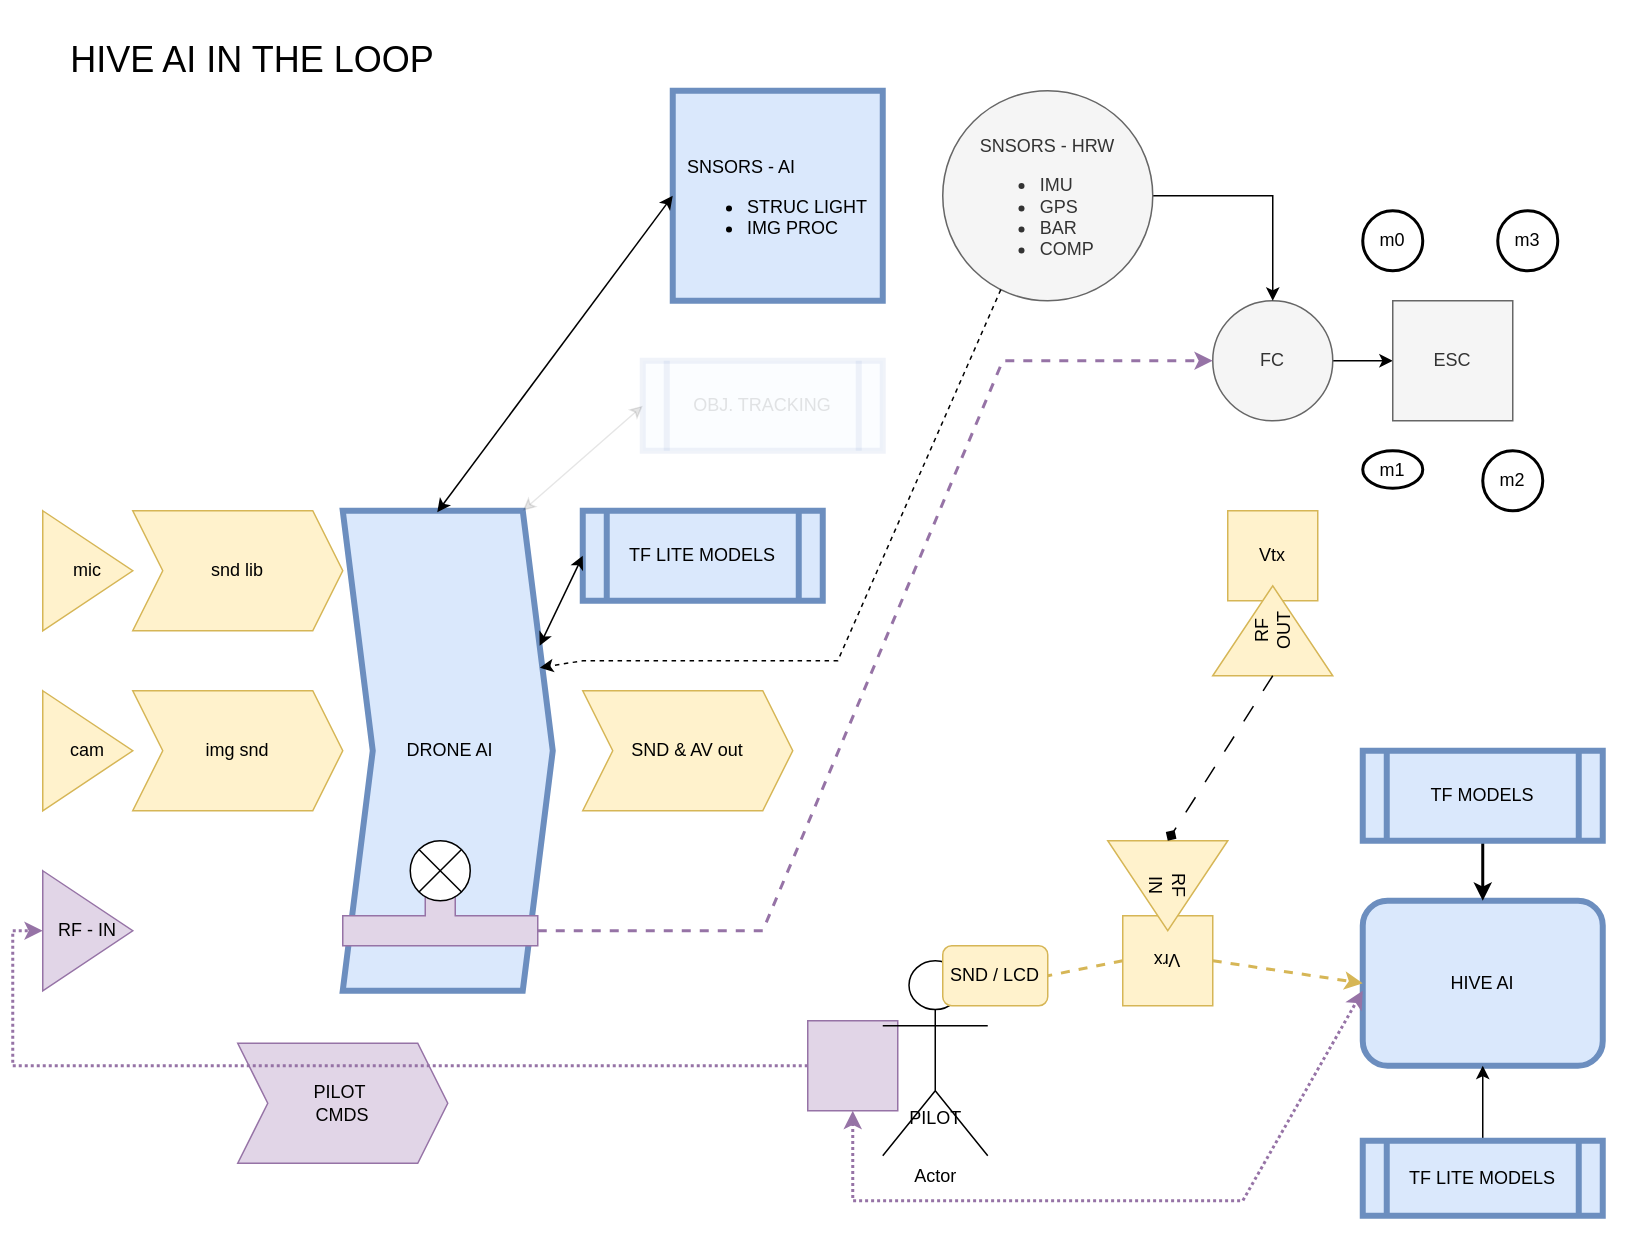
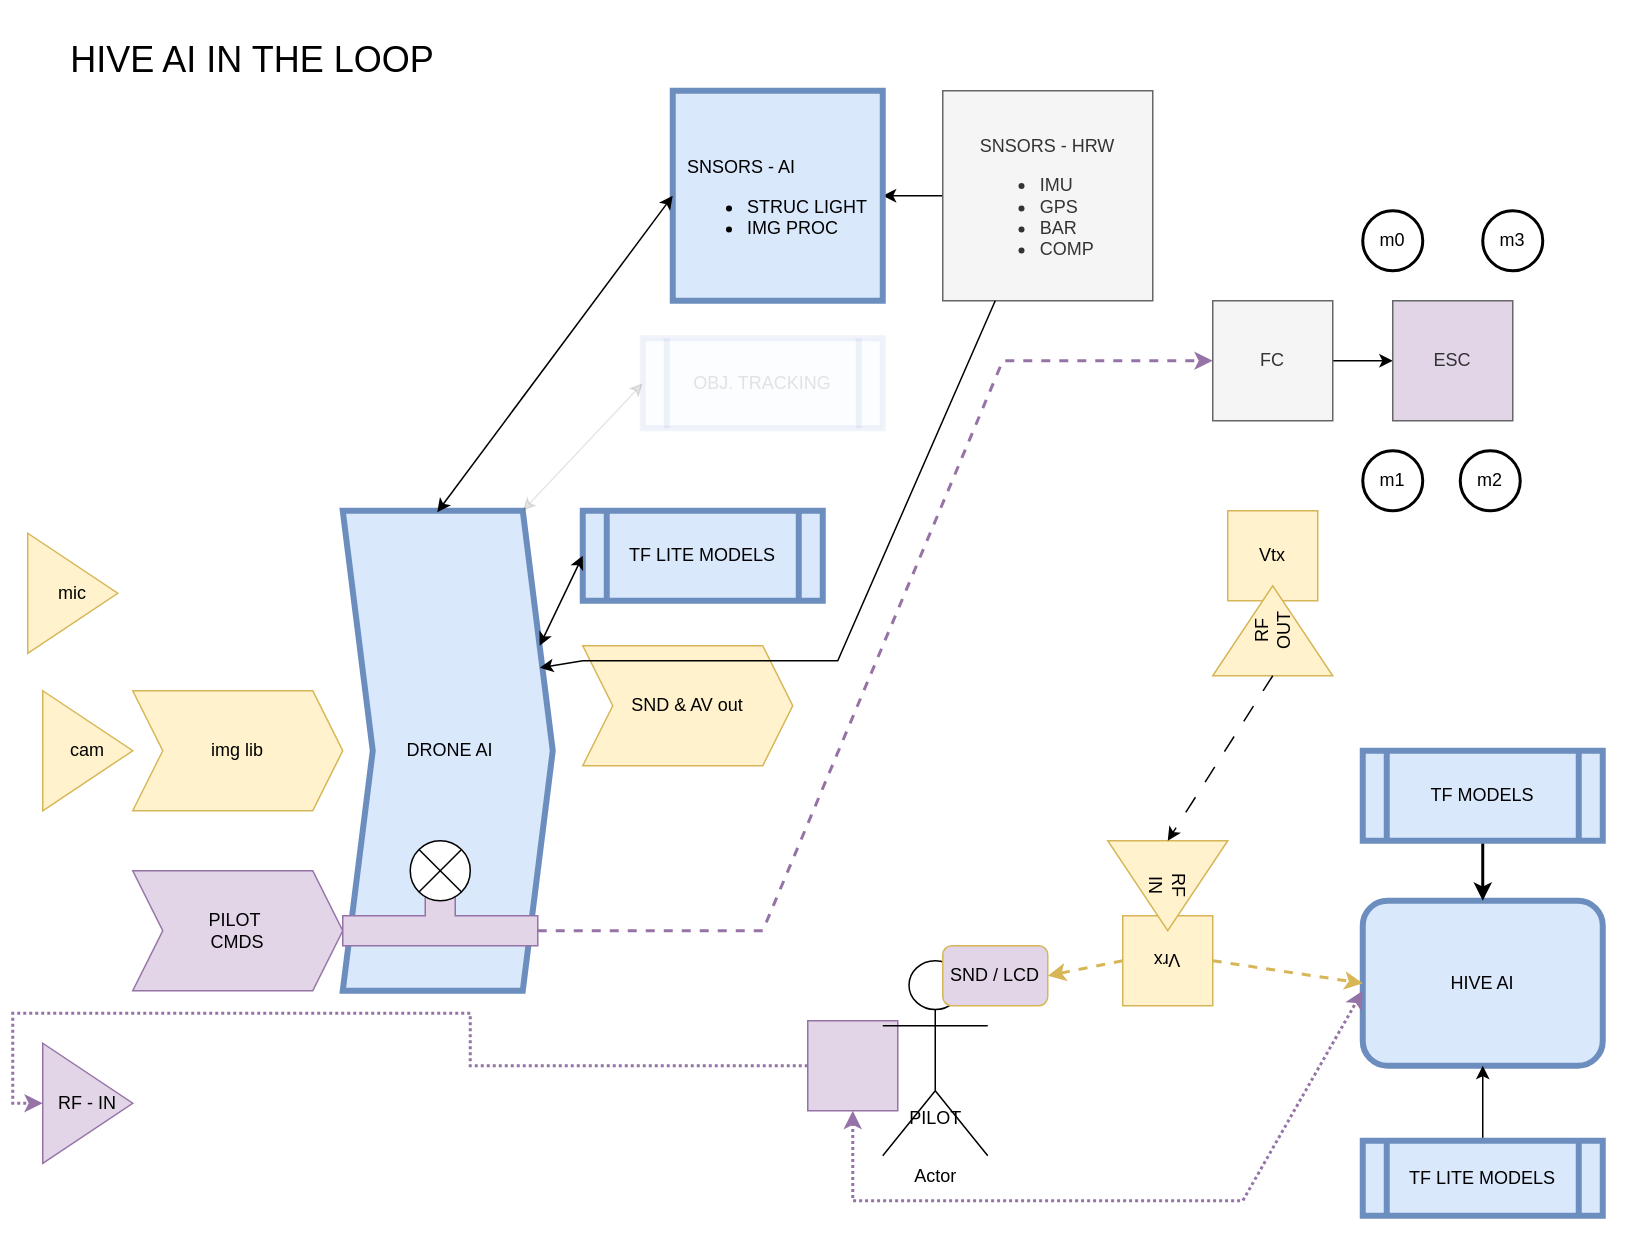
(1048, 196) -> (1048, 196)
(1260, 196) -> (918, 196)
(1528, 241) -> (1513, 241)
(1273, 361) -> (1273, 361)
(1453, 361) -> (1453, 361)
(763, 406) -> (763, 383)
(1393, 470) -> (1393, 481)
(1513, 481) -> (1490, 481)
(88, 571) -> (73, 593)
(238, 571) -> none
(862, 607) -> (859, 613)
(238, 751) -> (238, 751)
(688, 751) -> (688, 706)
(1174, 830) -> (1174, 831)
(88, 931) -> (88, 1103)
(1056, 974) -> (1062, 973)
(995, 976) -> (995, 976)
(343, 1103) -> (238, 931)
